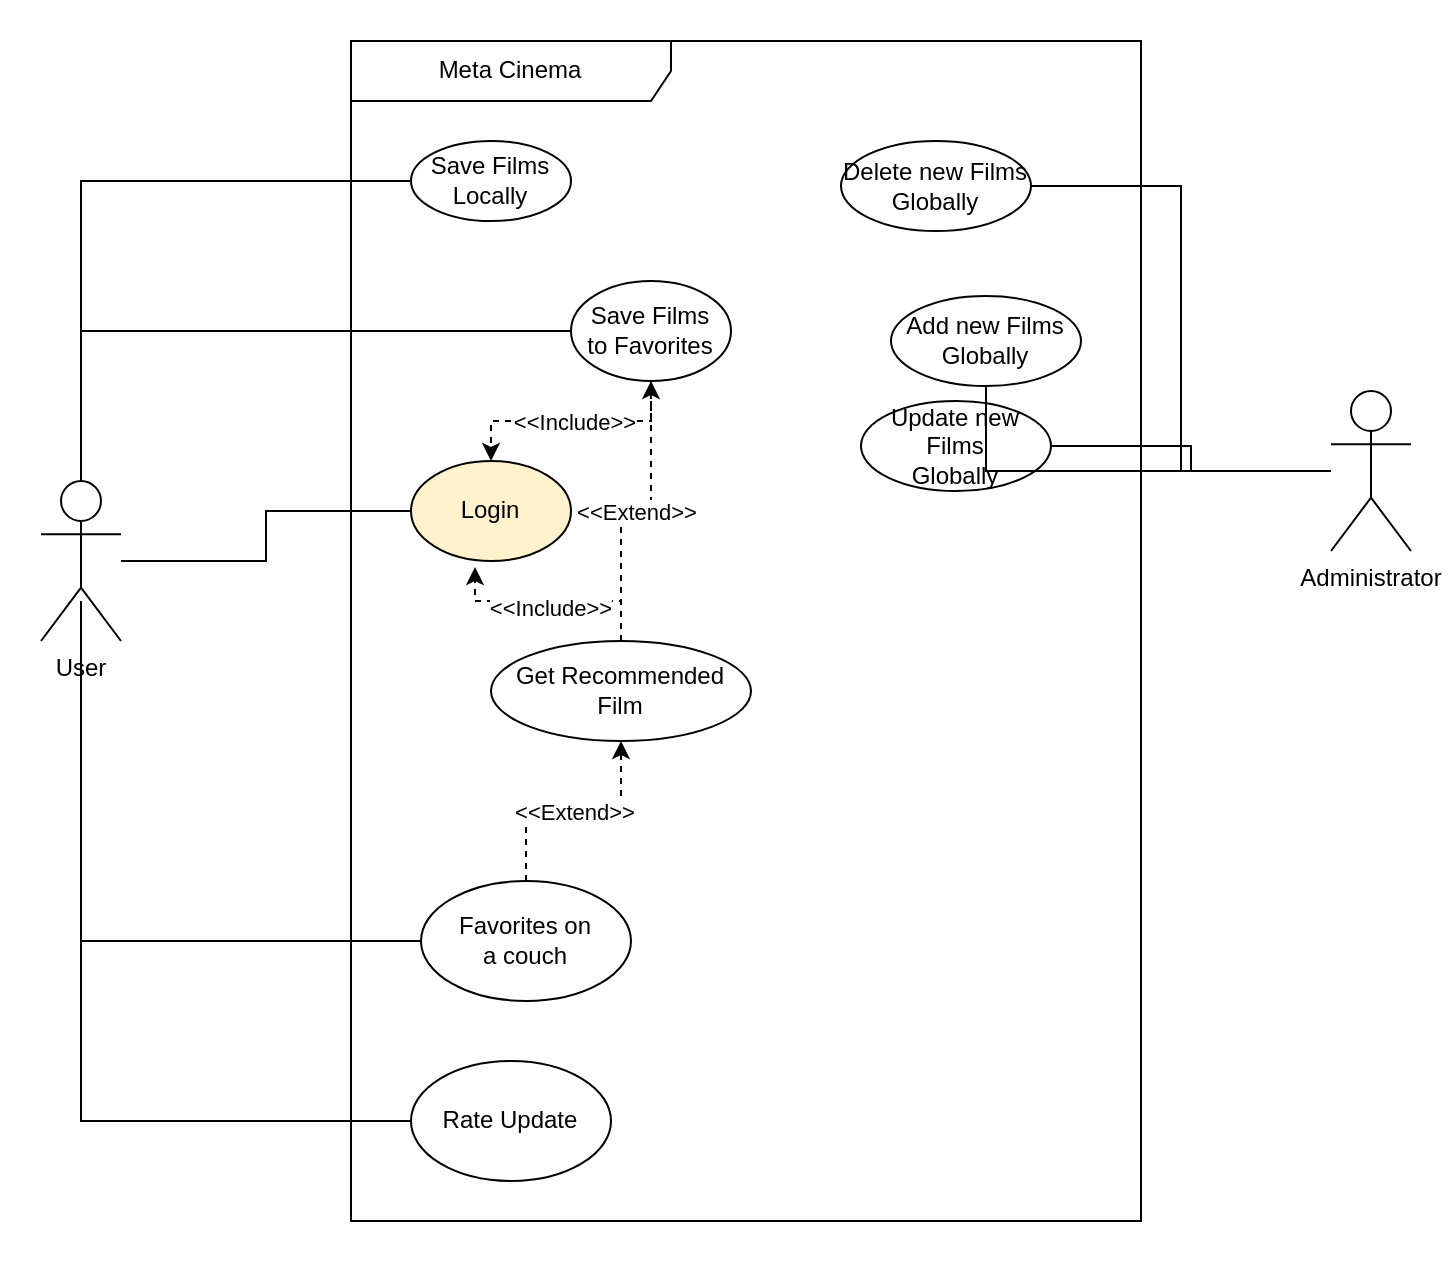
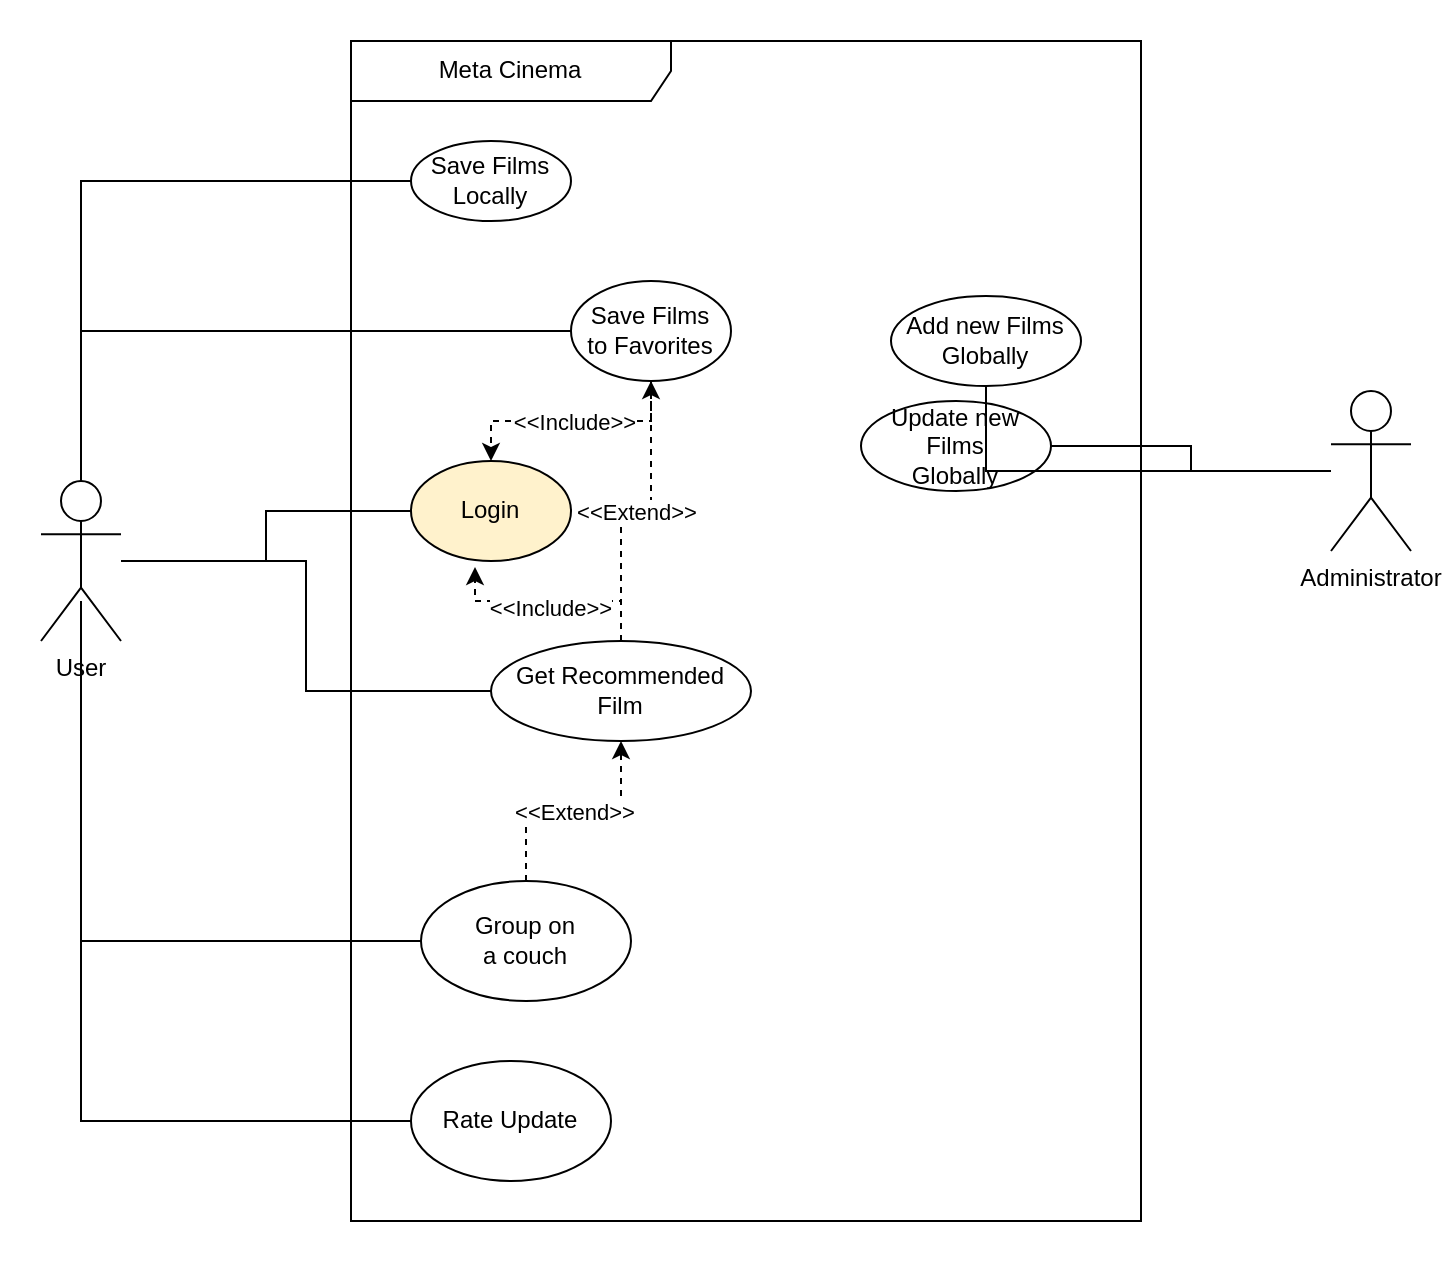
(936, 186) -> none
(1181, 252) -> none
none -> (316, 691)
(526, 941) -> (526, 941)
